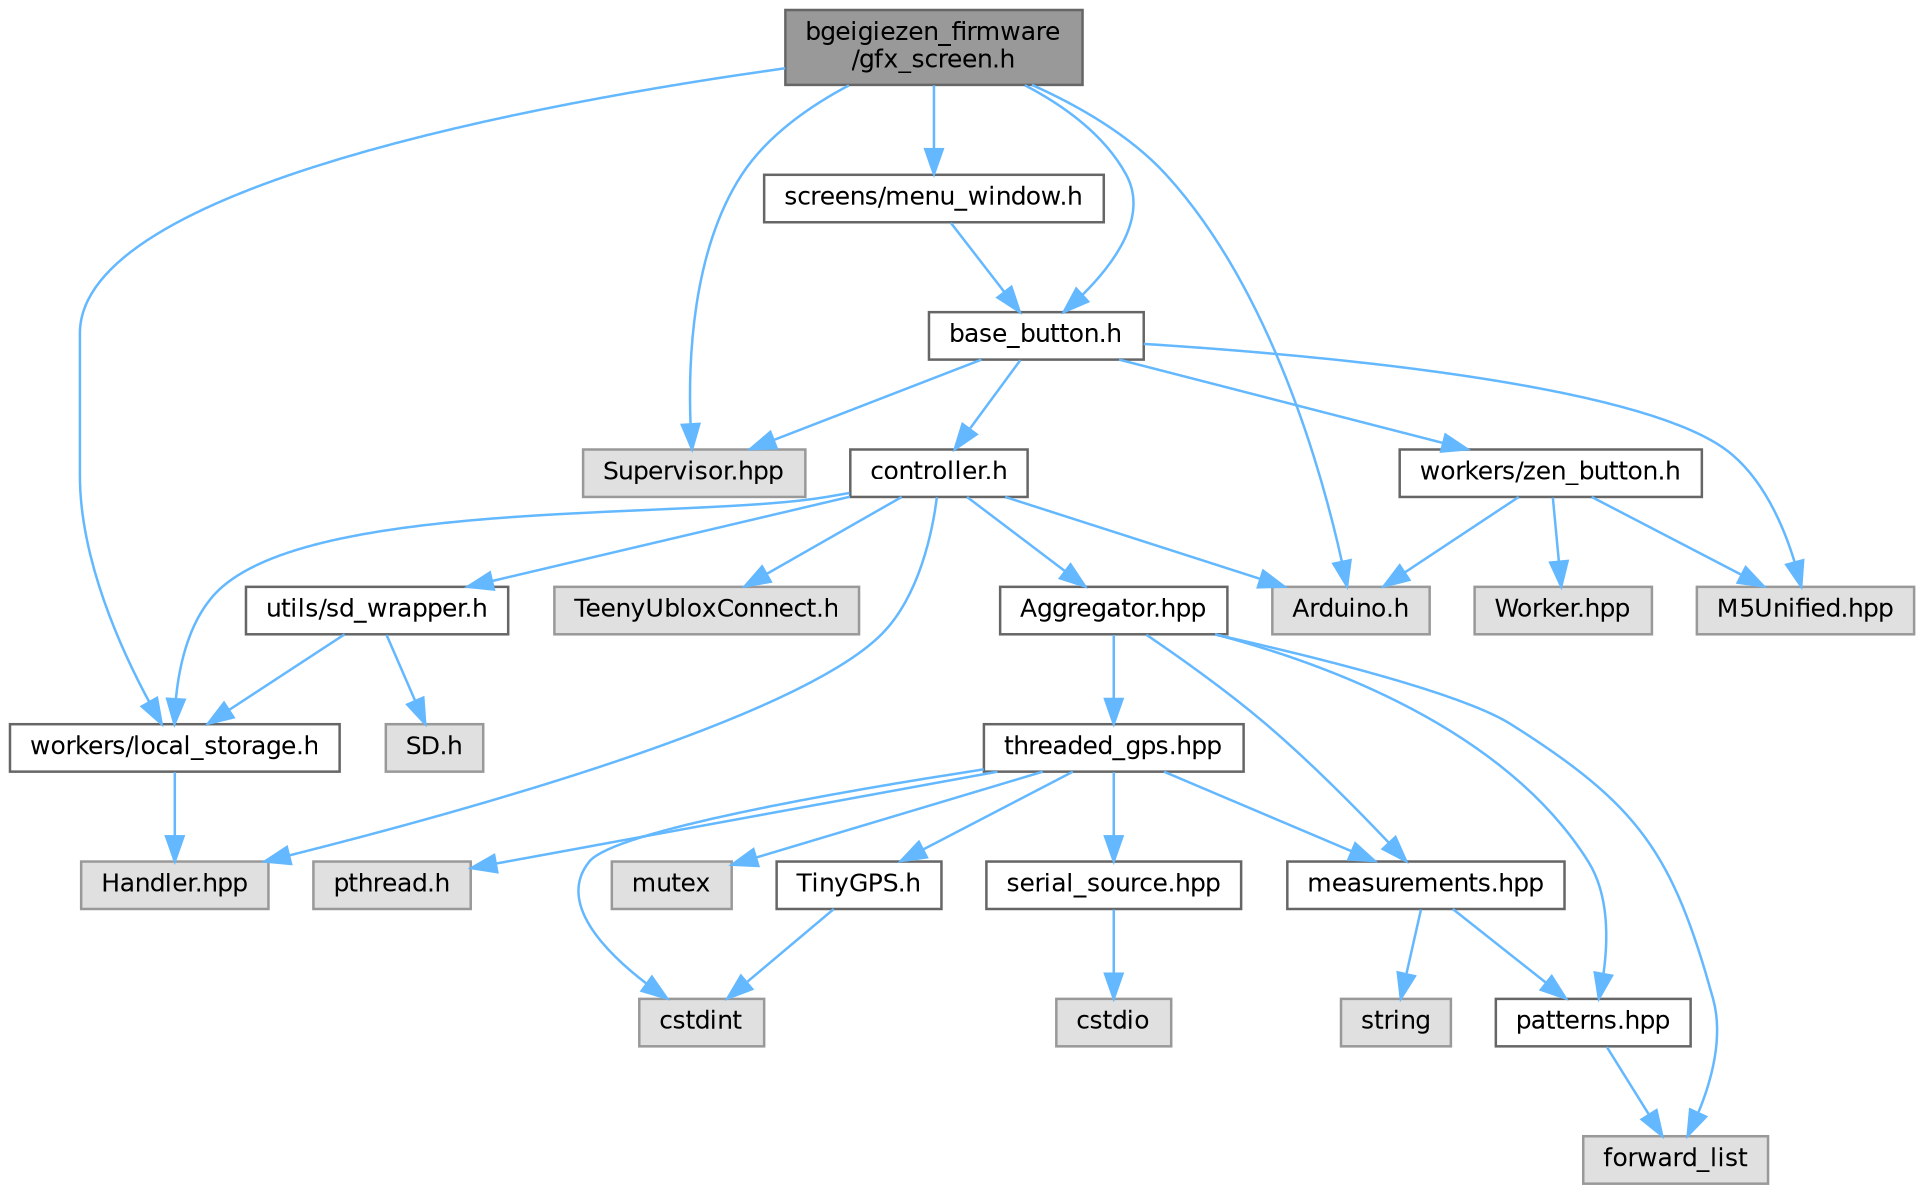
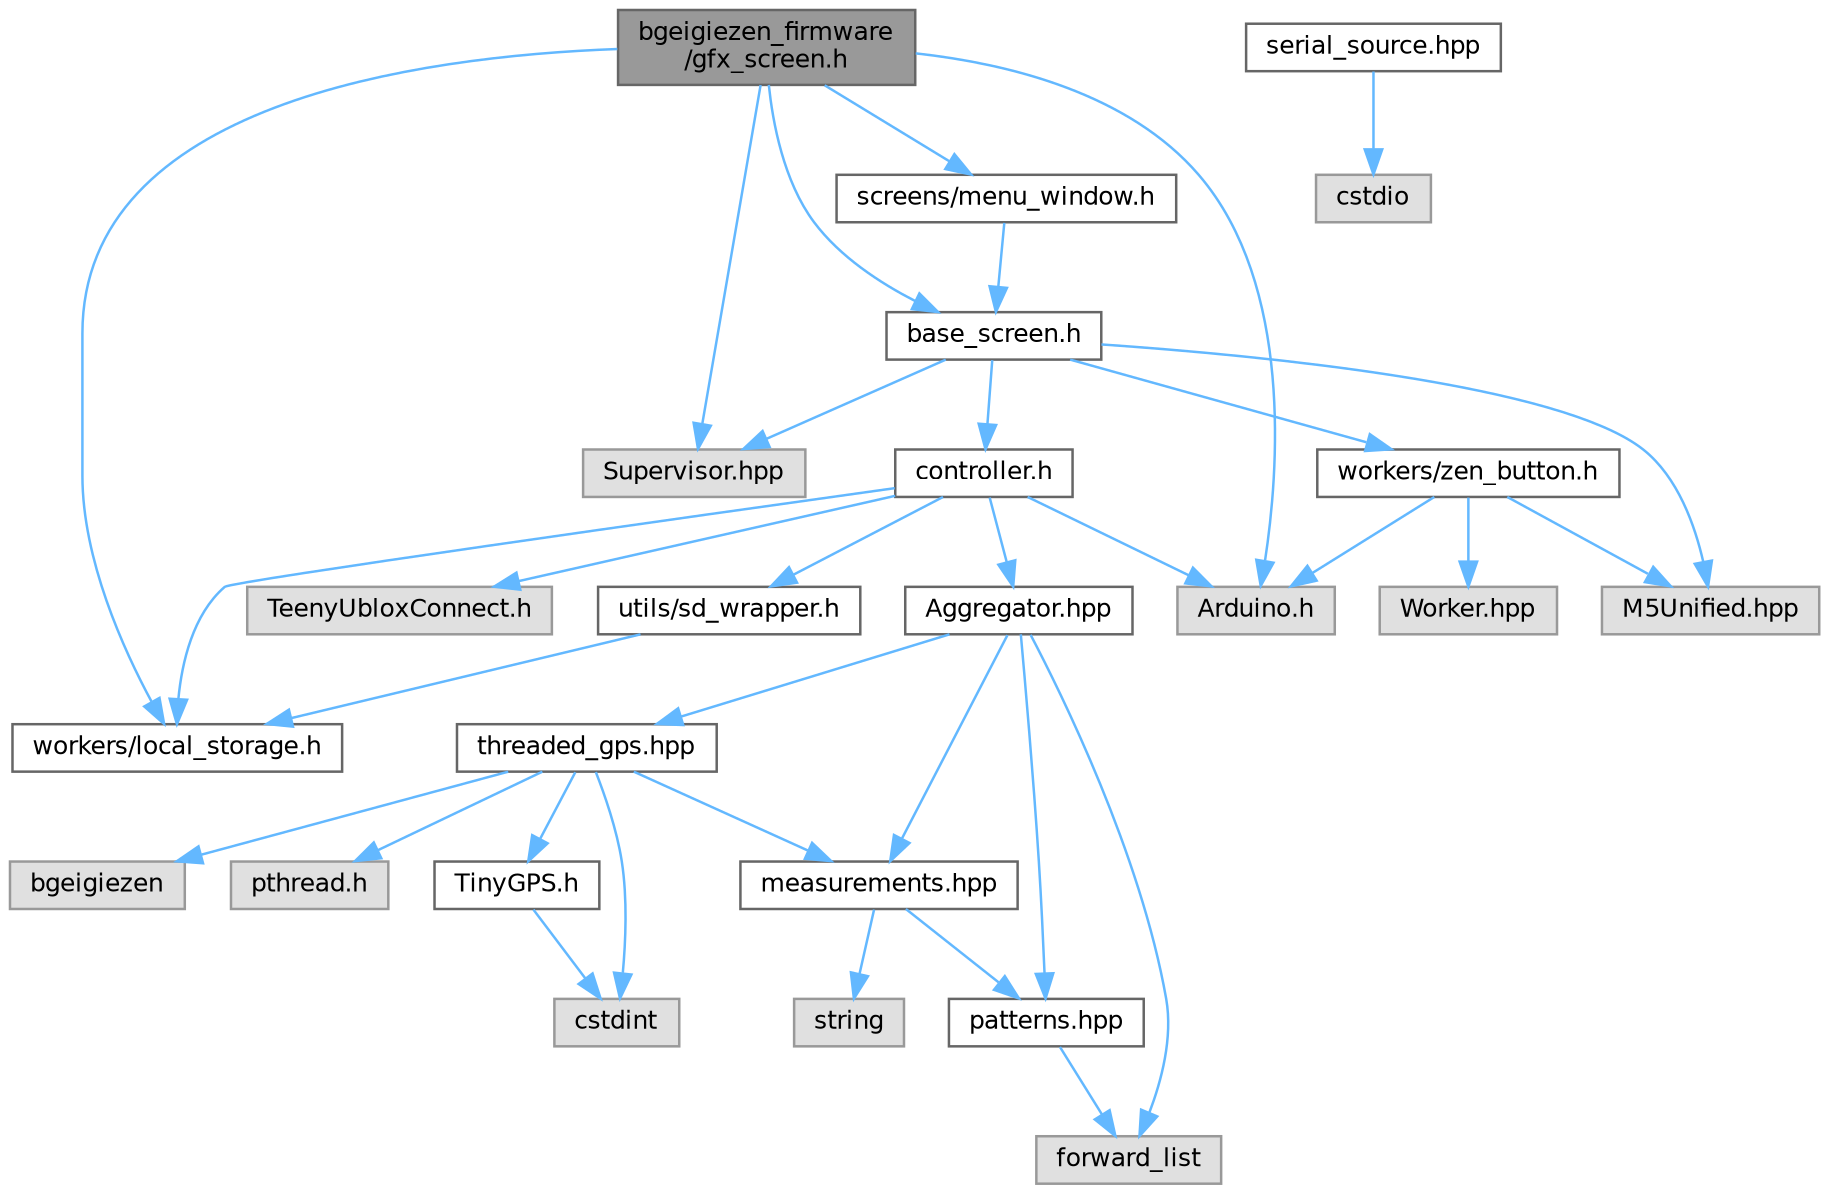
(1036, 336) -> (994, 336)
(435, 748) -> none
(1114, 804) -> none
(175, 885) -> none
(672, 885) -> (97, 885)
